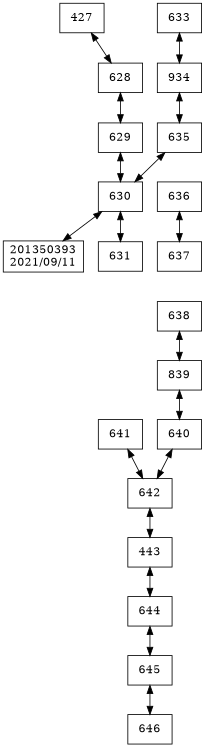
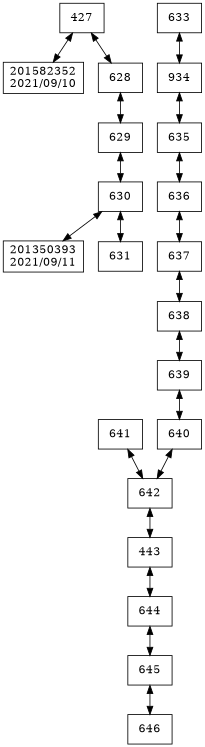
none -> (43, 78)
(150, 167) -> (179, 167)
none -> (179, 286)
(179, 375) -> (179, 375)
